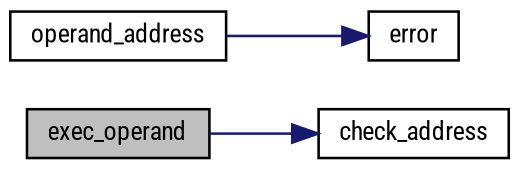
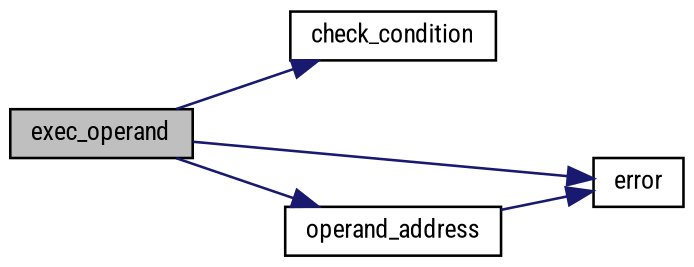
(414, 134) -> (393, 36)
none -> (380, 159)
none -> (235, 178)
